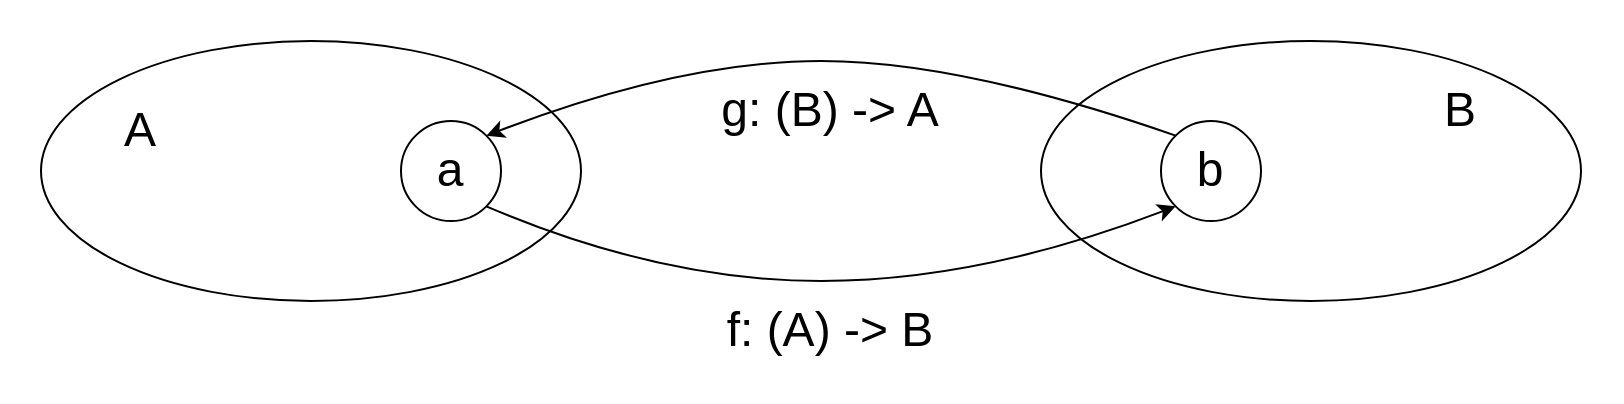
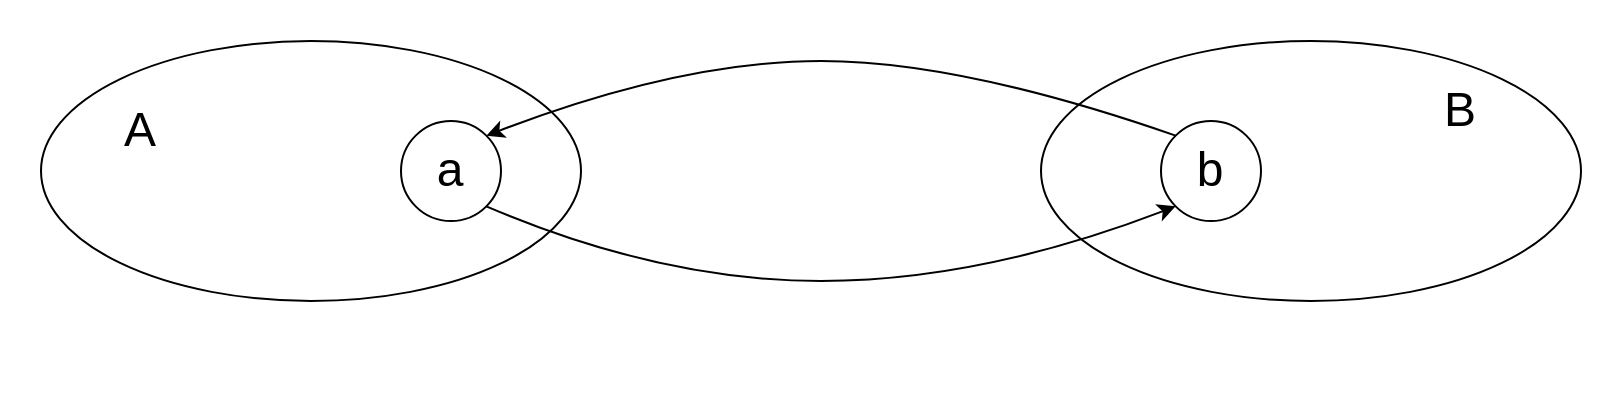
(831, 111) -> none
(831, 331) -> none
